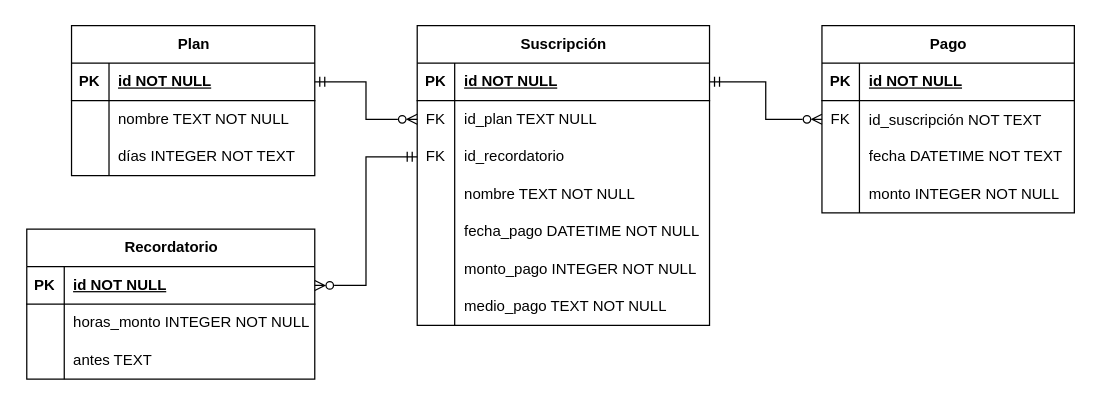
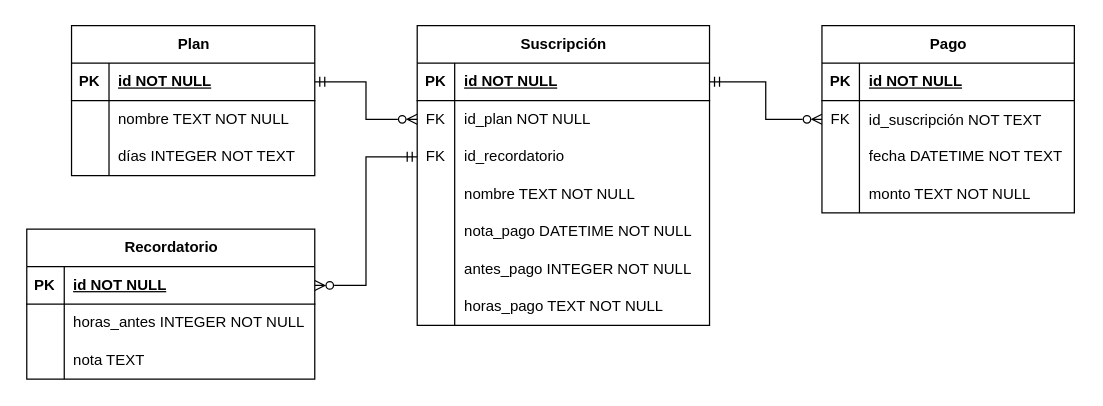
(528, 119) -> (524, 119)
(956, 194) -> (943, 194)
(576, 232) -> (572, 232)
(572, 269) -> (572, 269)
(557, 307) -> (559, 307)
(185, 323) -> (185, 323)
(113, 361) -> (109, 361)
